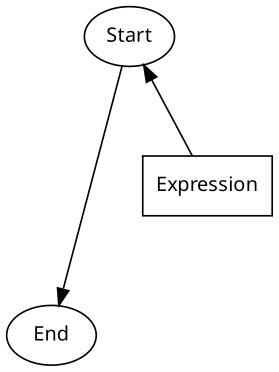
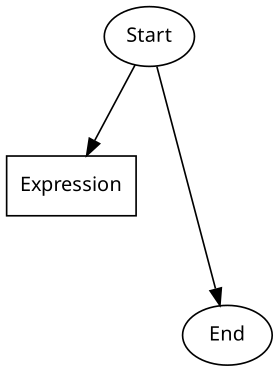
(172, 118) -> (115, 103)
